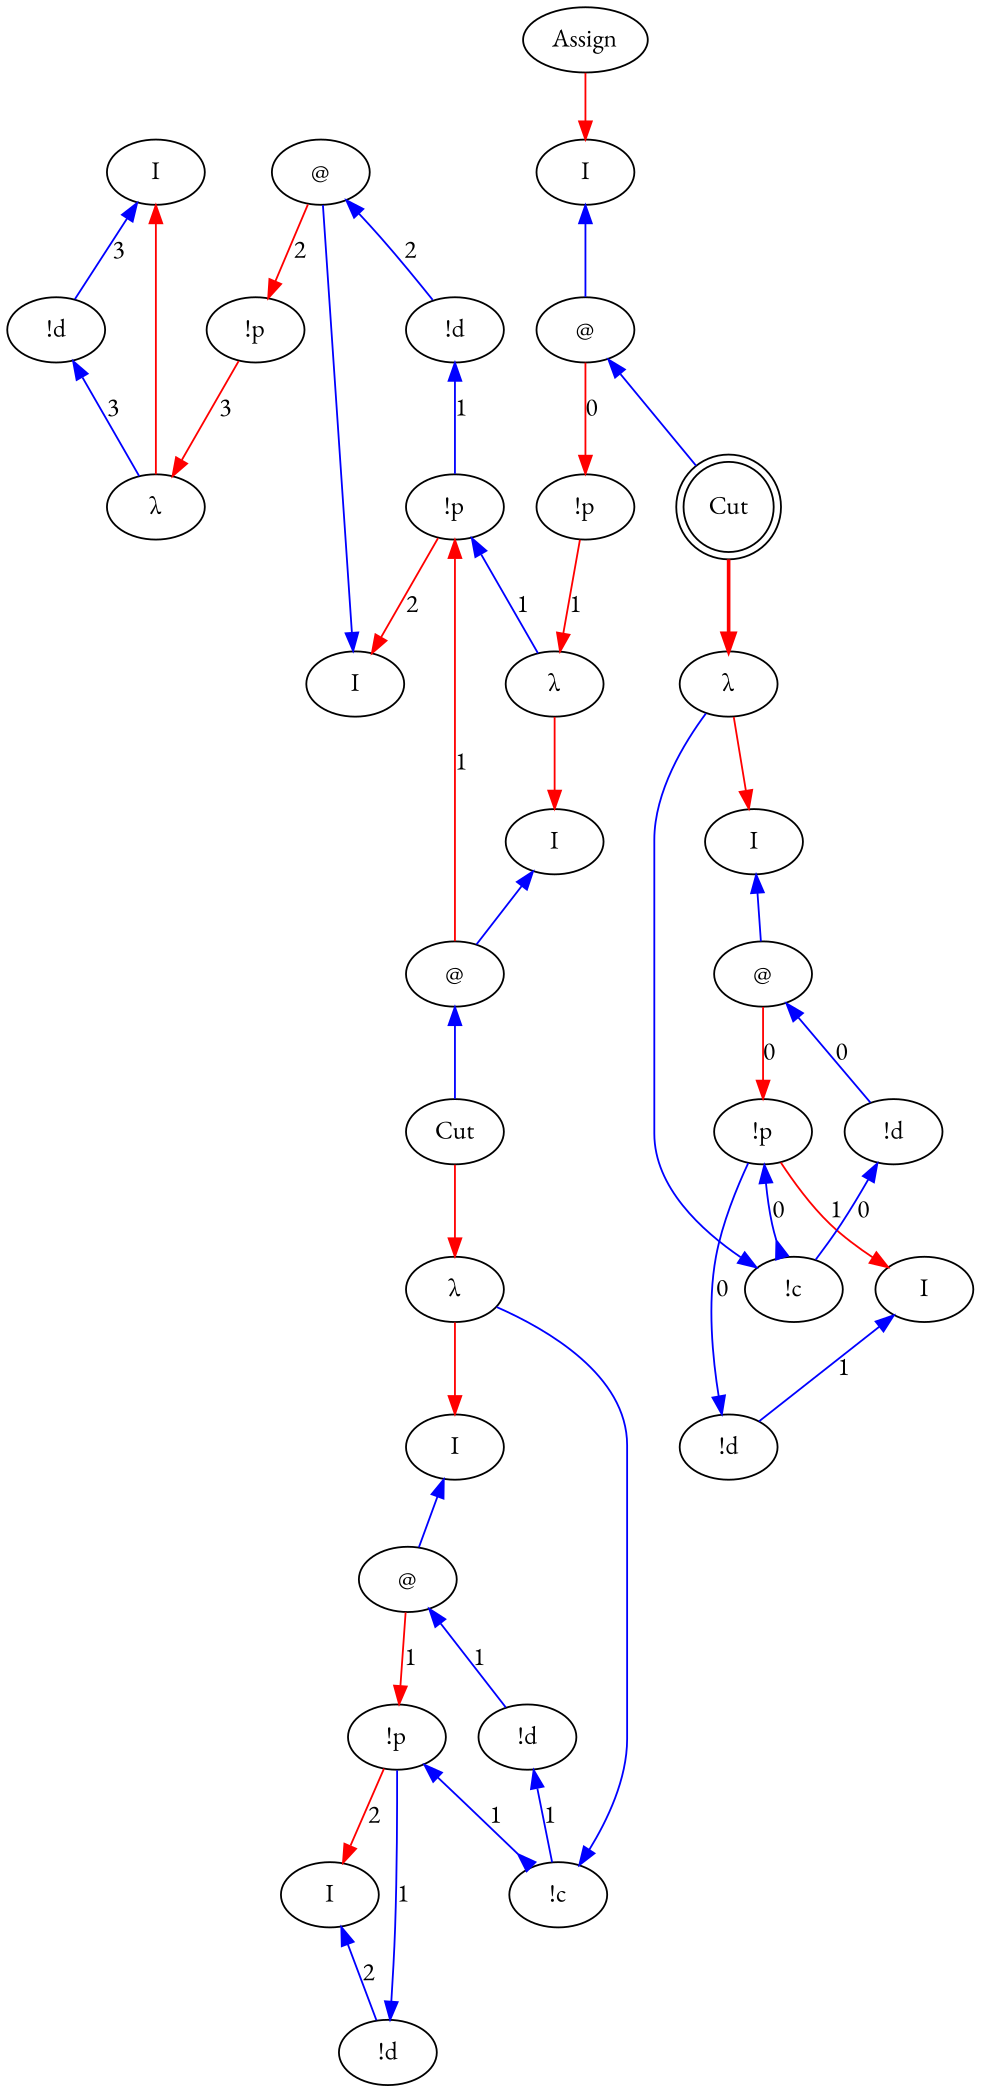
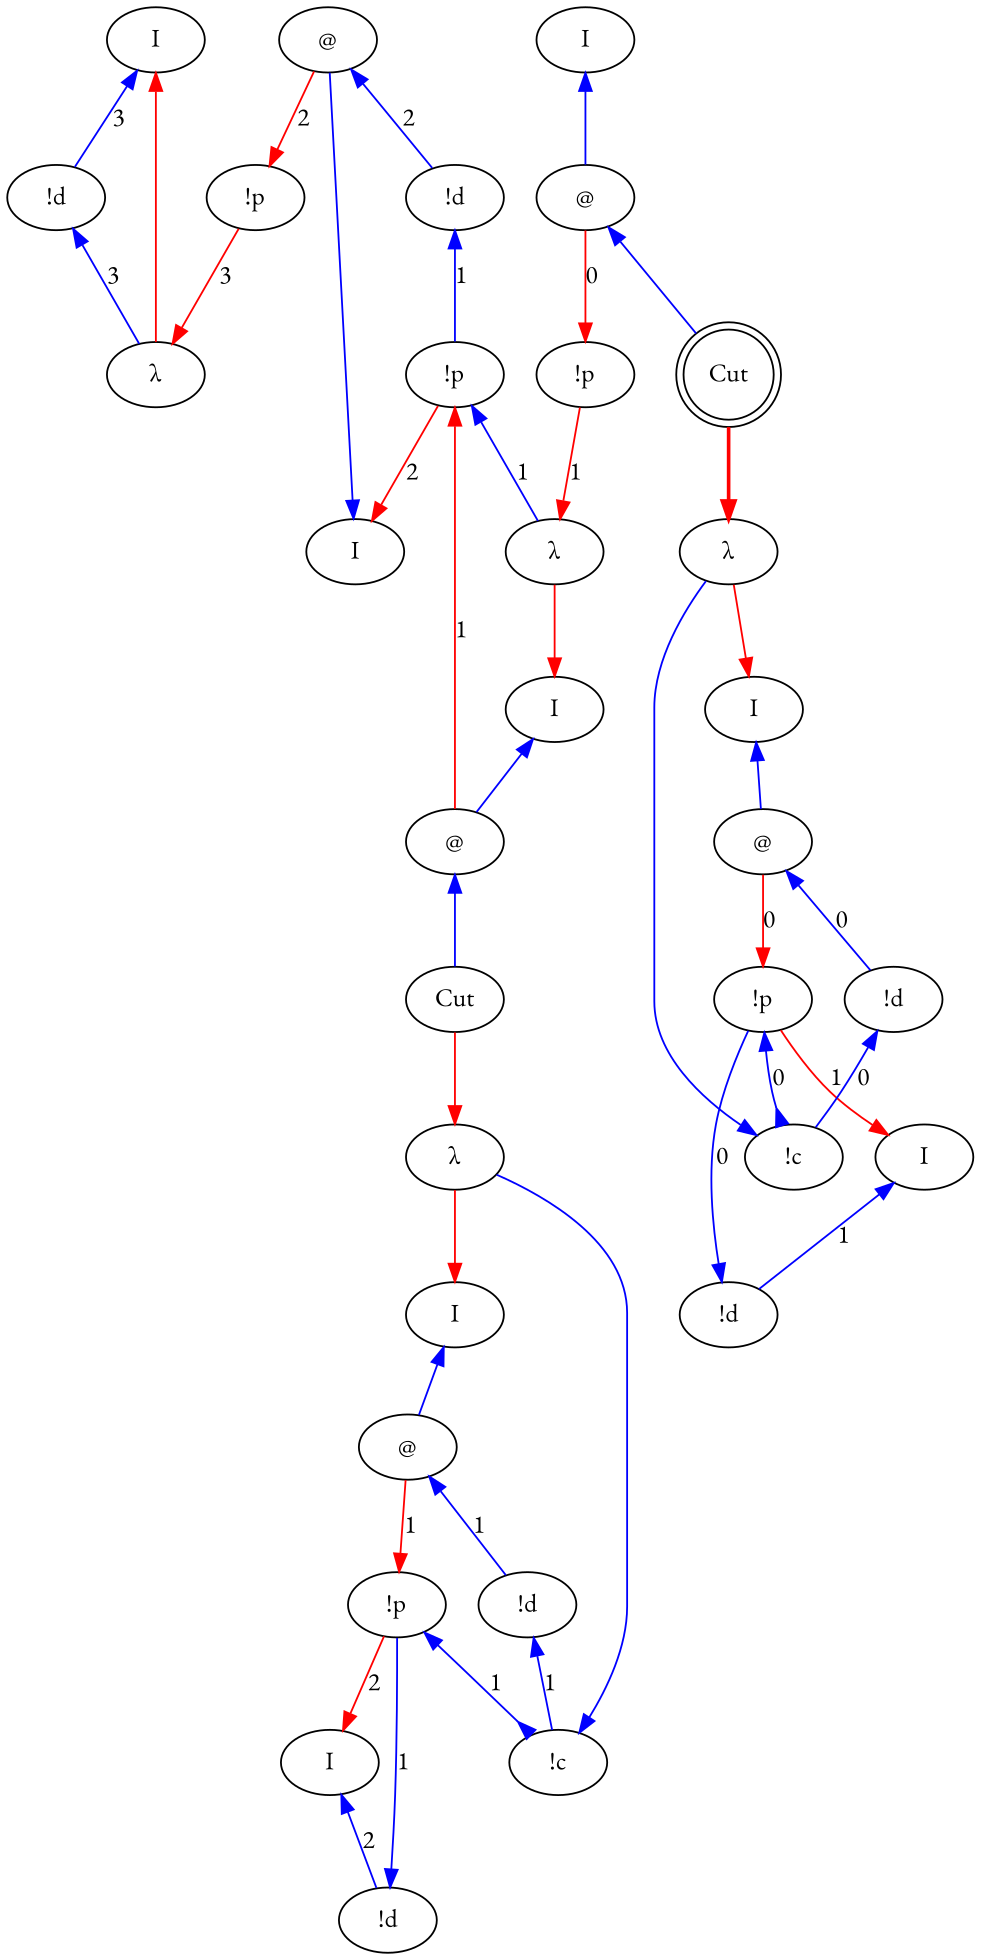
(585, 40) -> none
